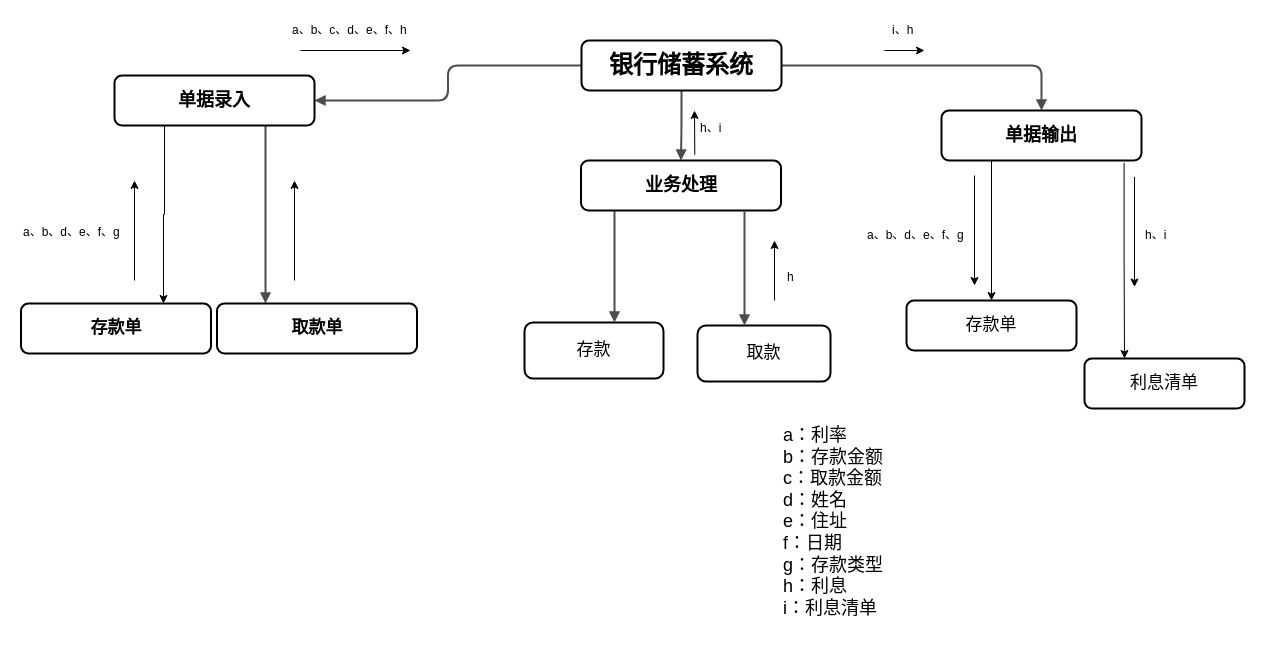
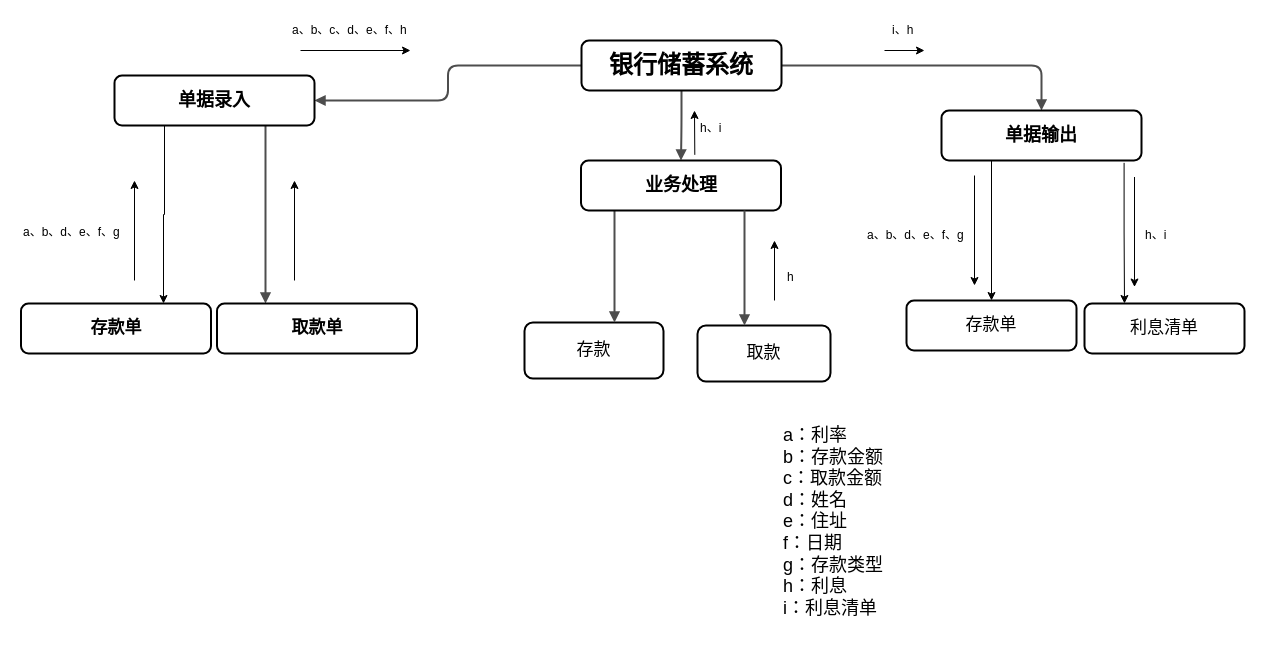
(1165, 384) -> (1165, 329)
